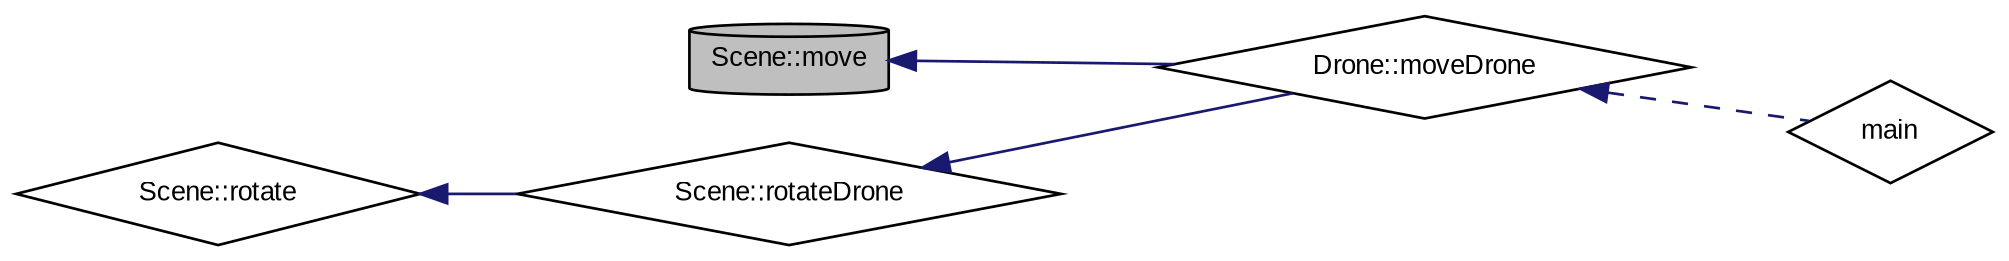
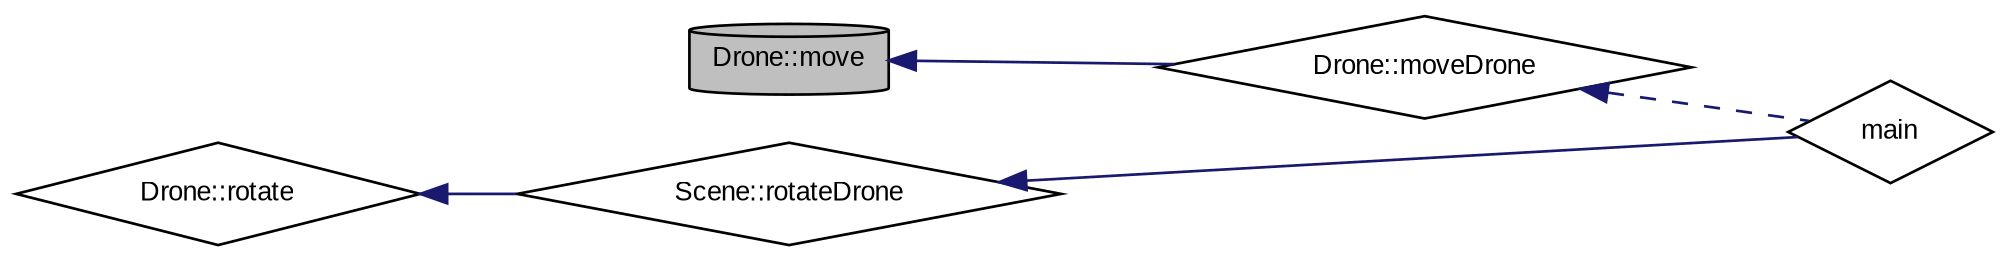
(789, 59) -> (789, 59)
(1121, 128) -> (1412, 159)
(218, 194) -> (218, 194)
